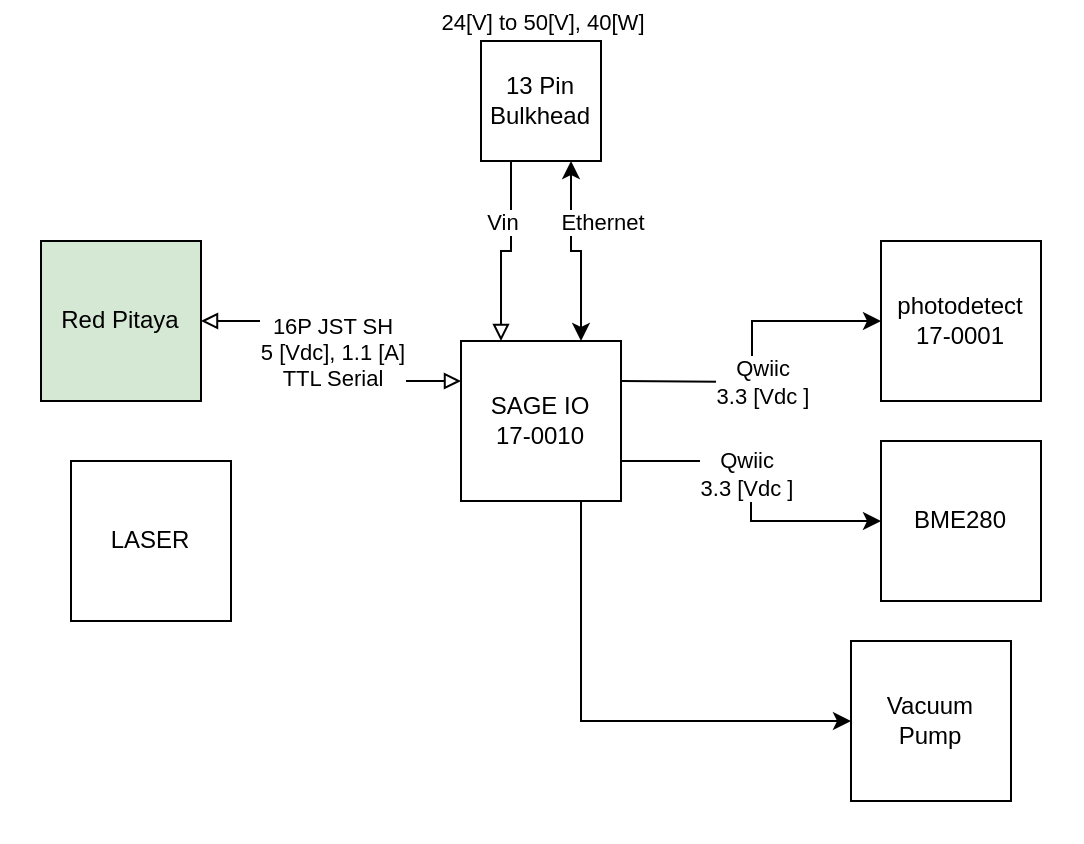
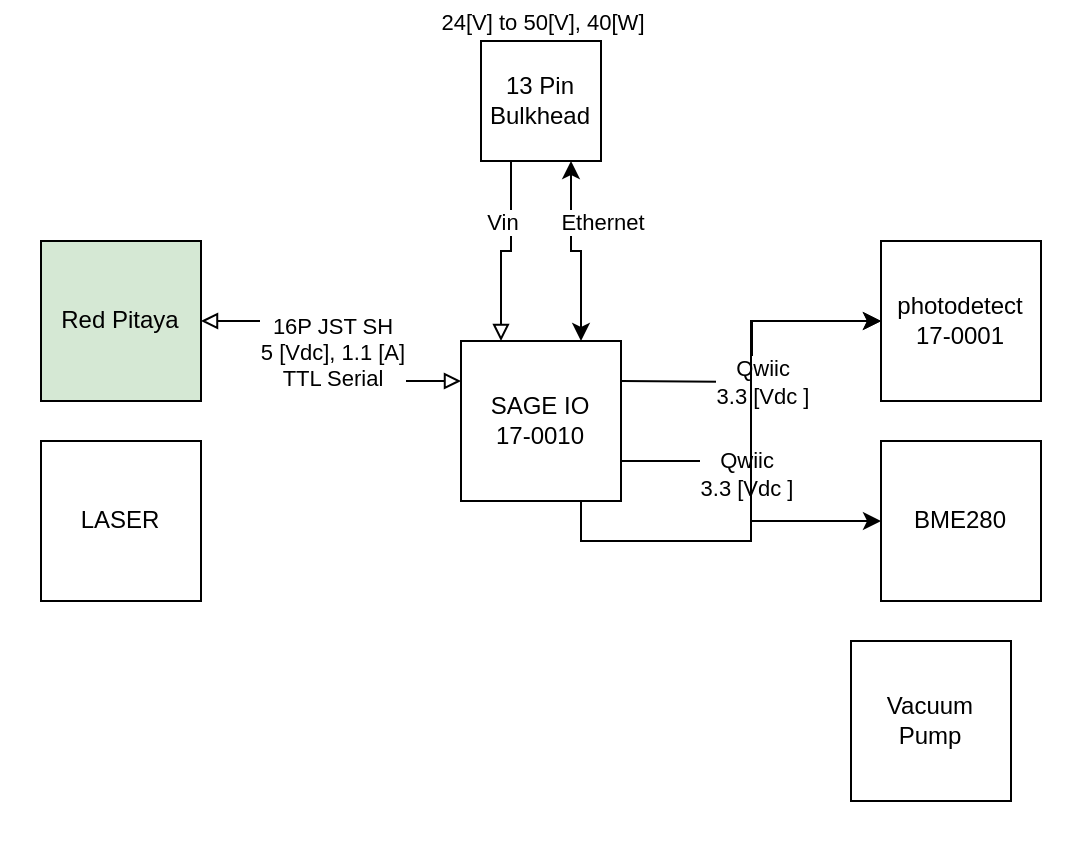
(151, 541) -> (121, 521)
(618, 721) -> (672, 541)
